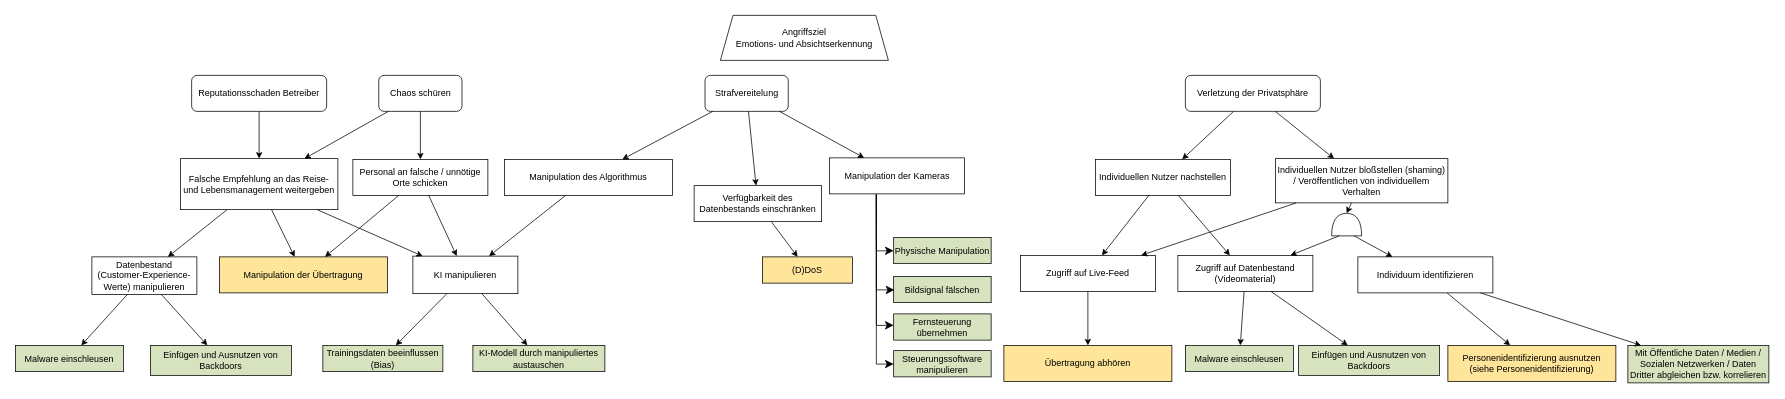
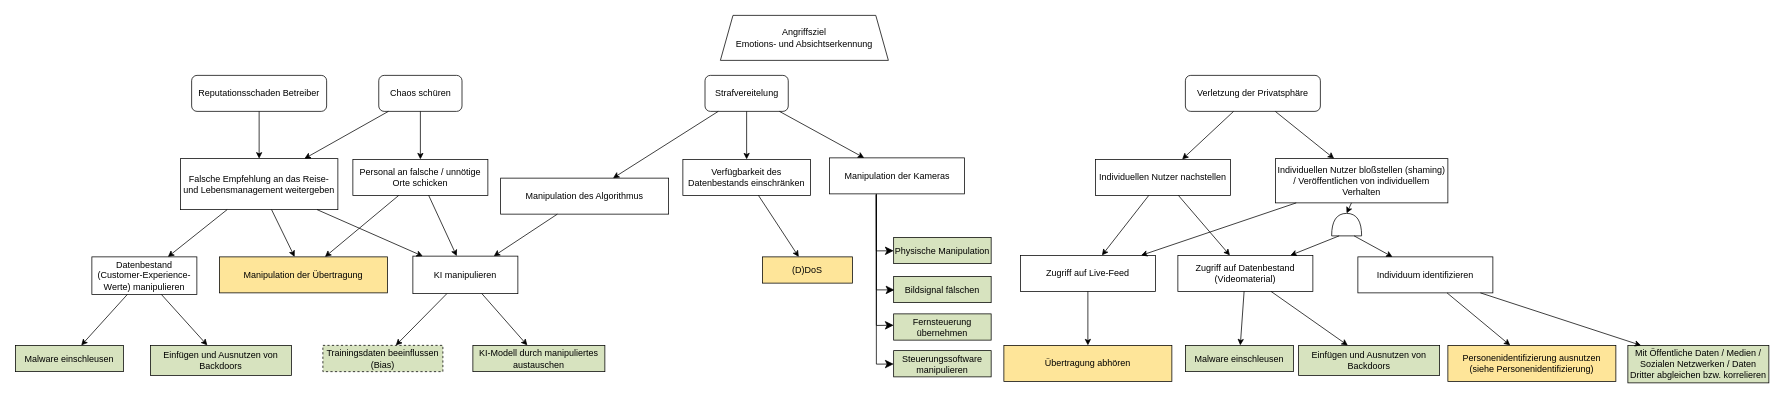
(588, 177) -> (585, 196)
(758, 204) -> (747, 177)
(383, 359) -> (383, 359)
